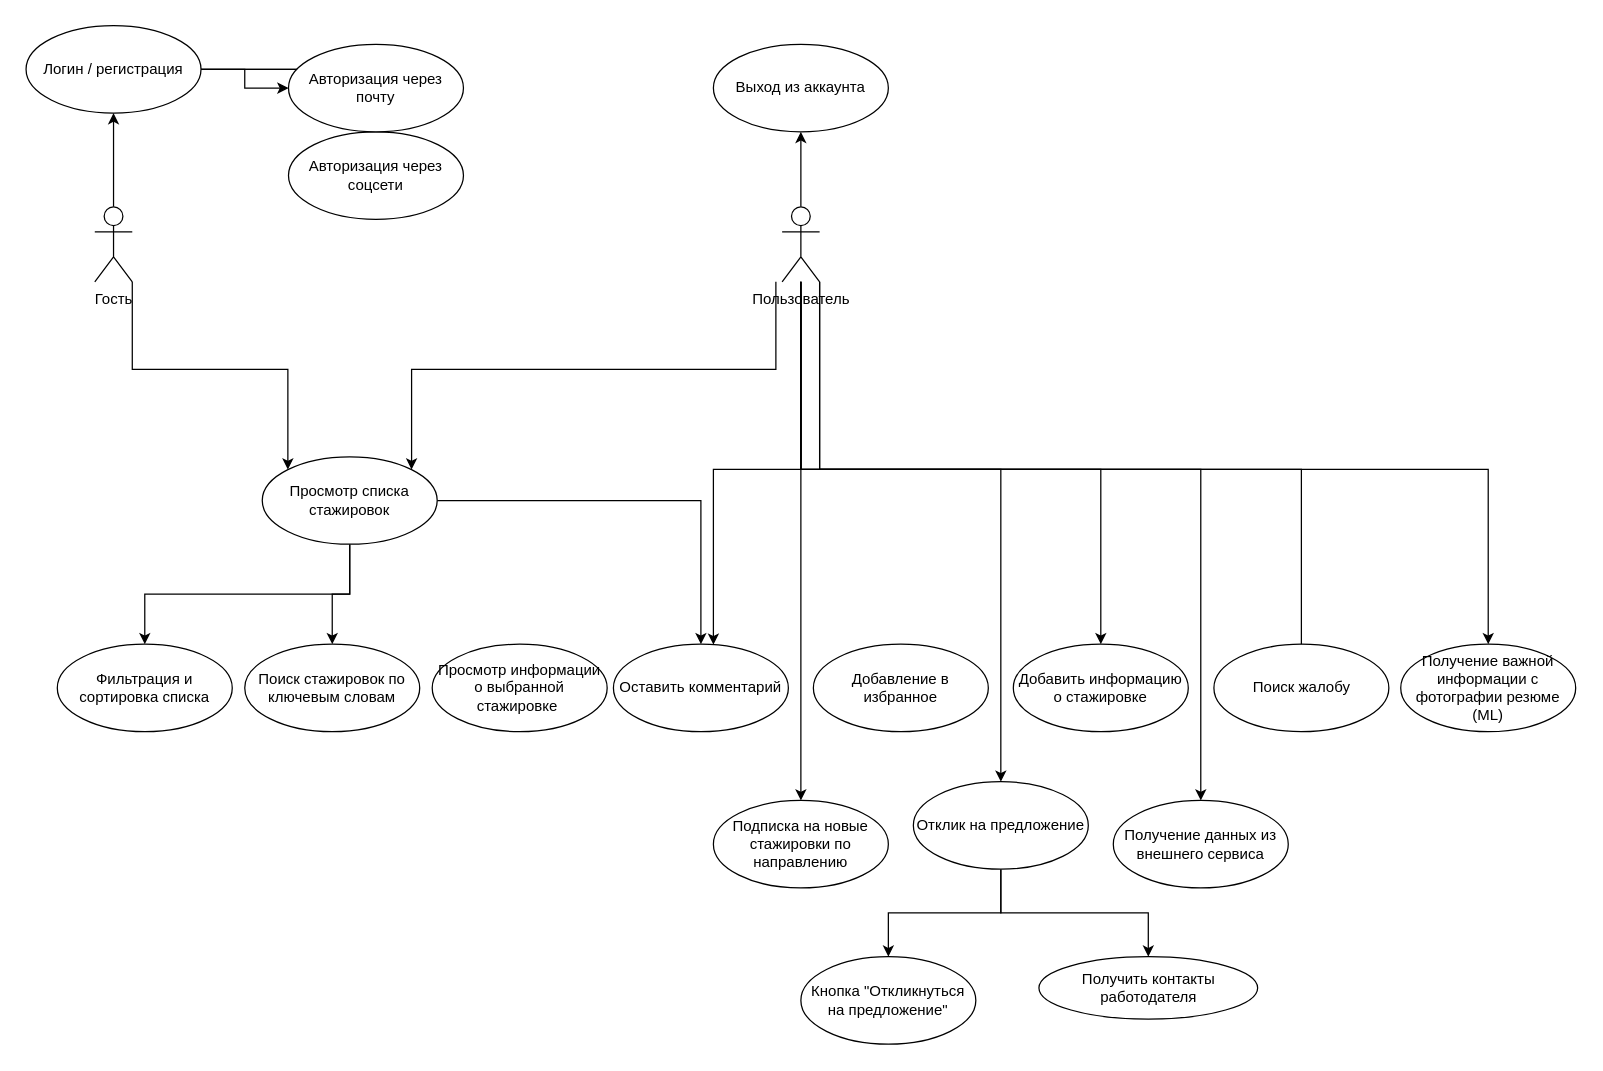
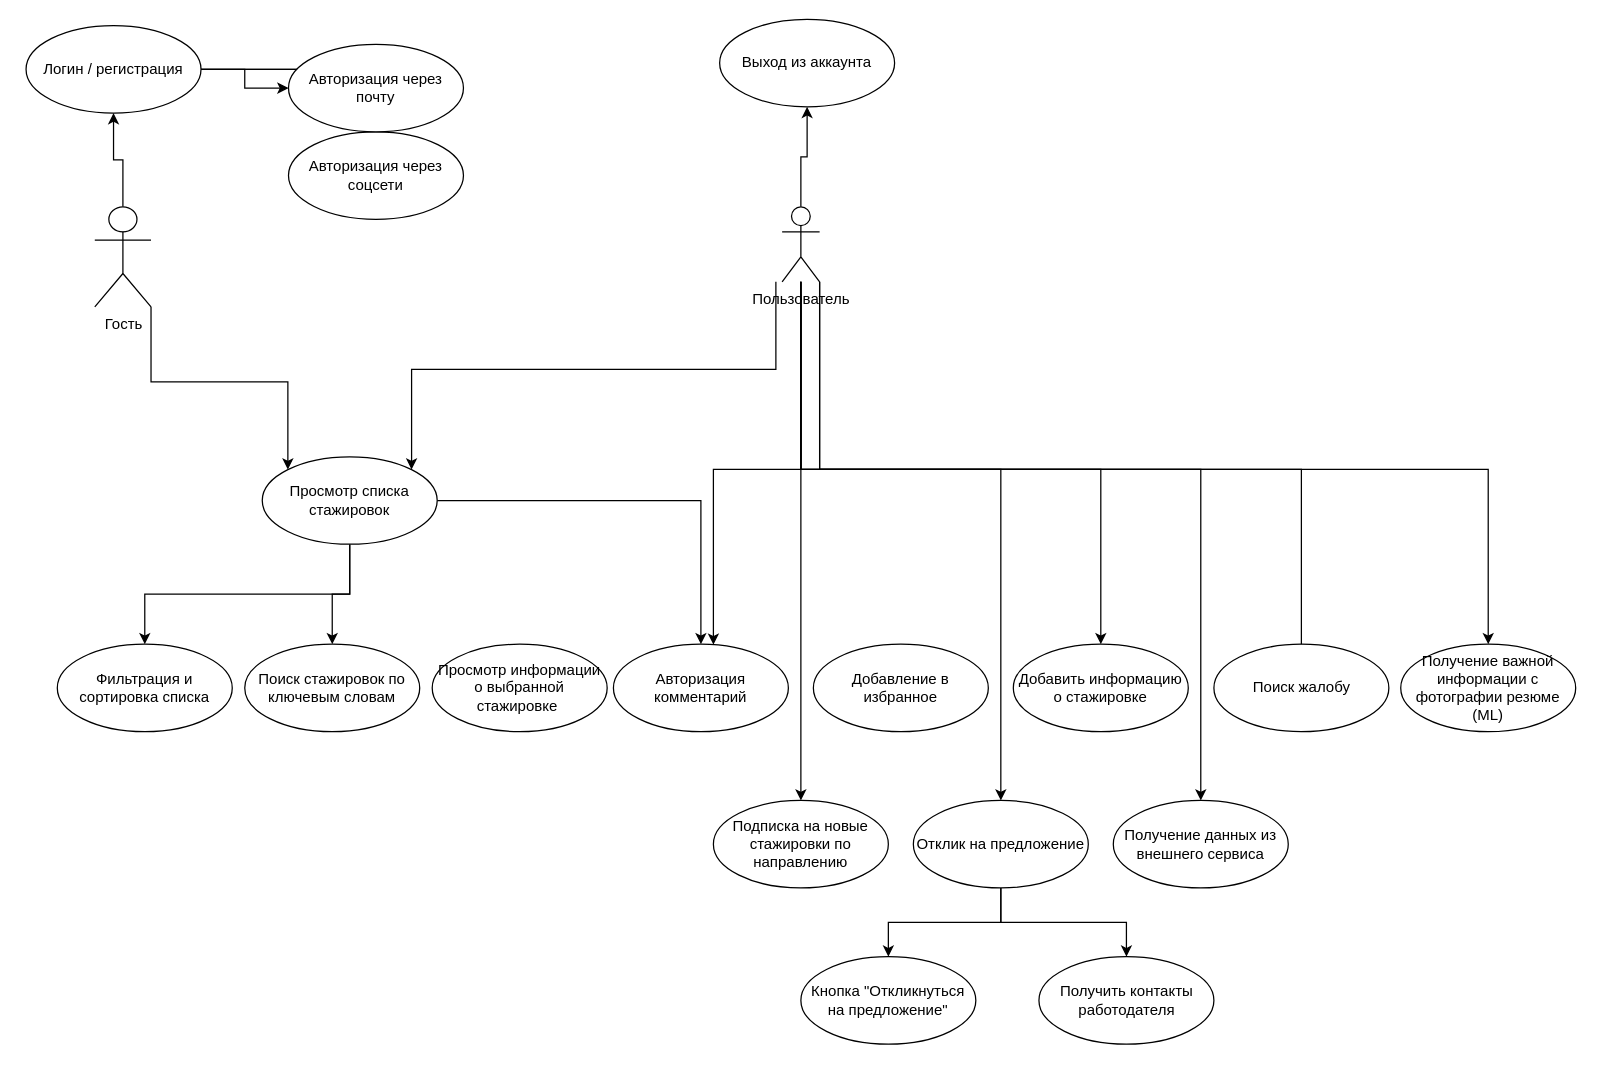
(801, 88) -> (807, 63)
(113, 244) -> (123, 257)
(701, 688) -> (701, 688)
(1001, 826) -> (1001, 844)
(1148, 988) -> (1126, 1001)
